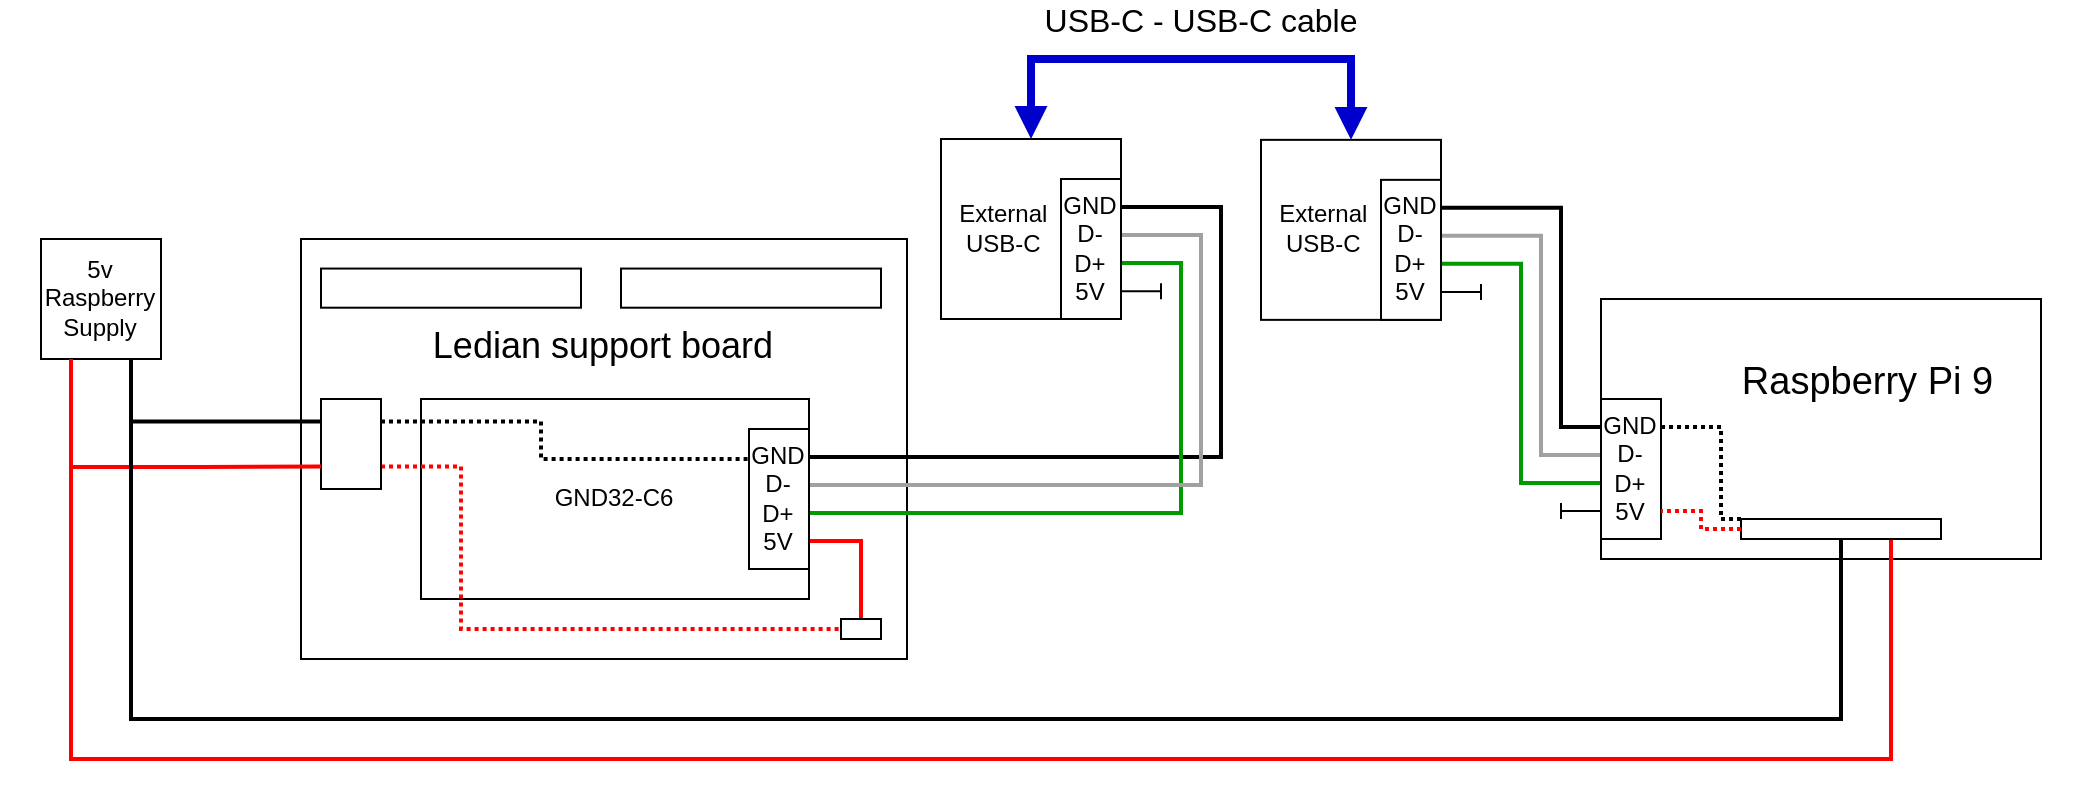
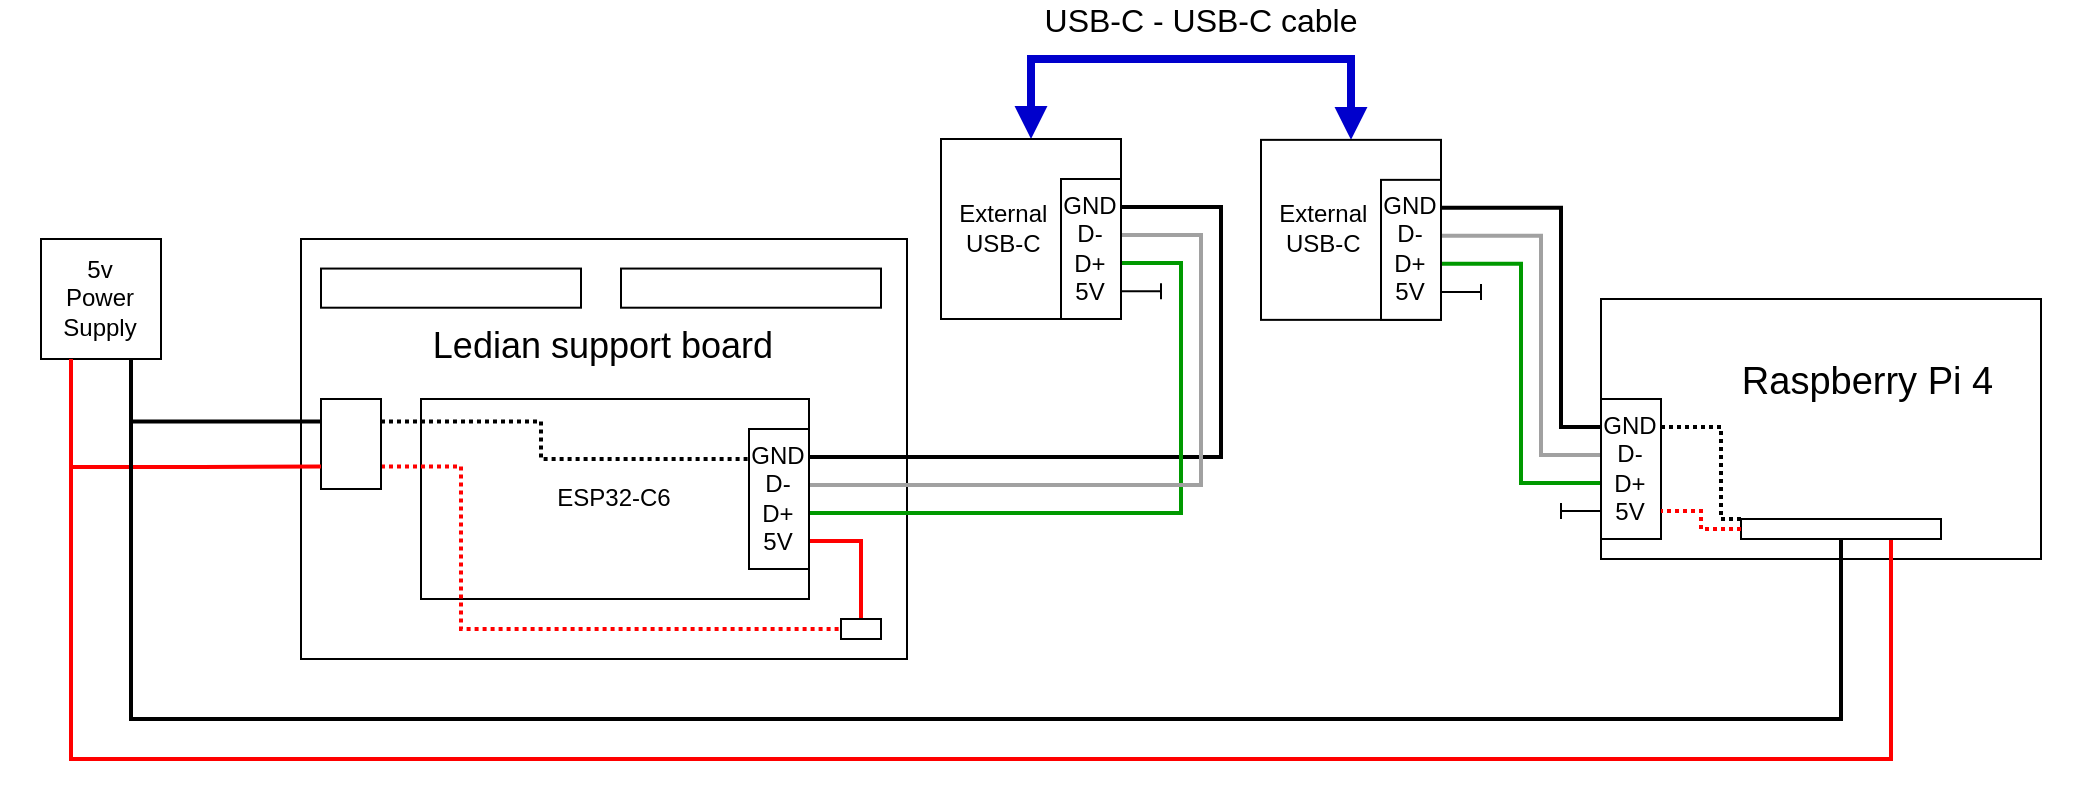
(101, 299) -> (101, 299)
(1821, 429) -> (1821, 429)
(615, 499) -> (615, 499)
